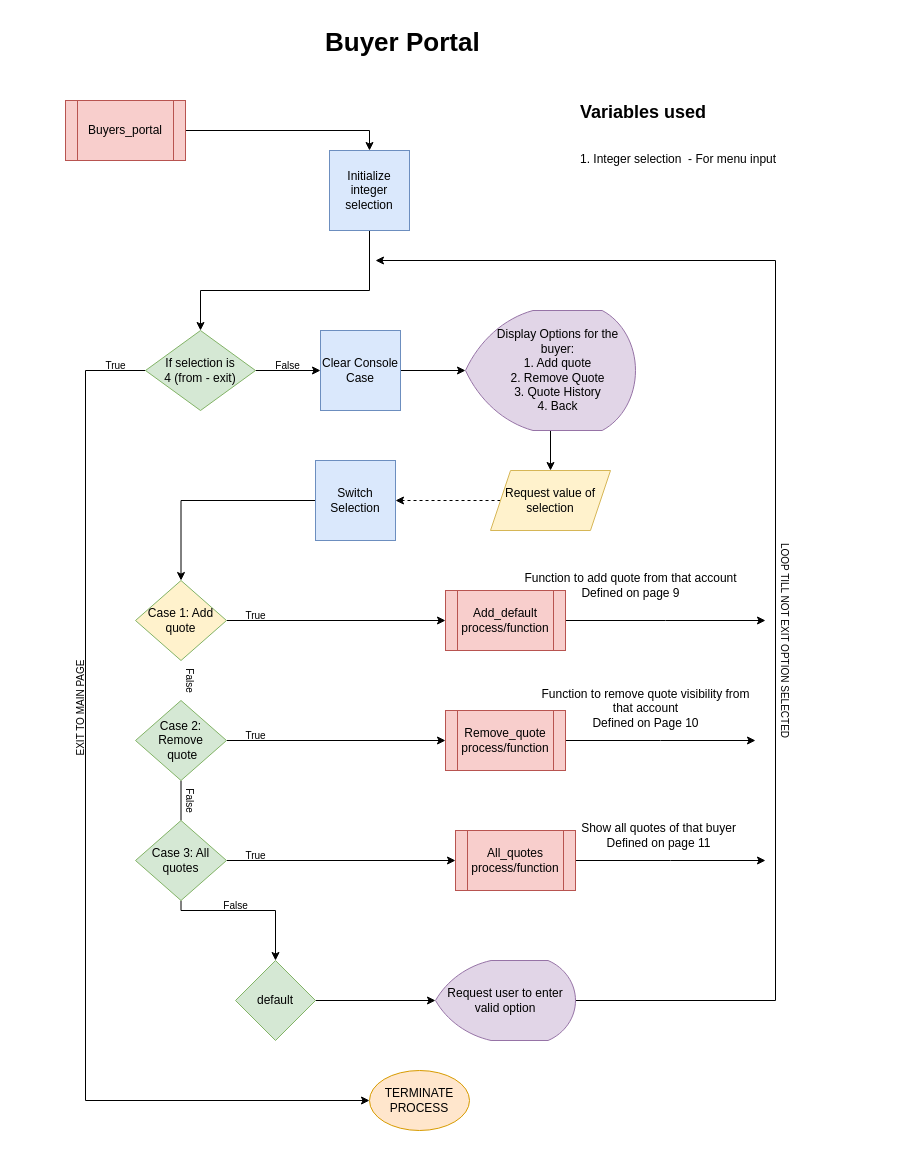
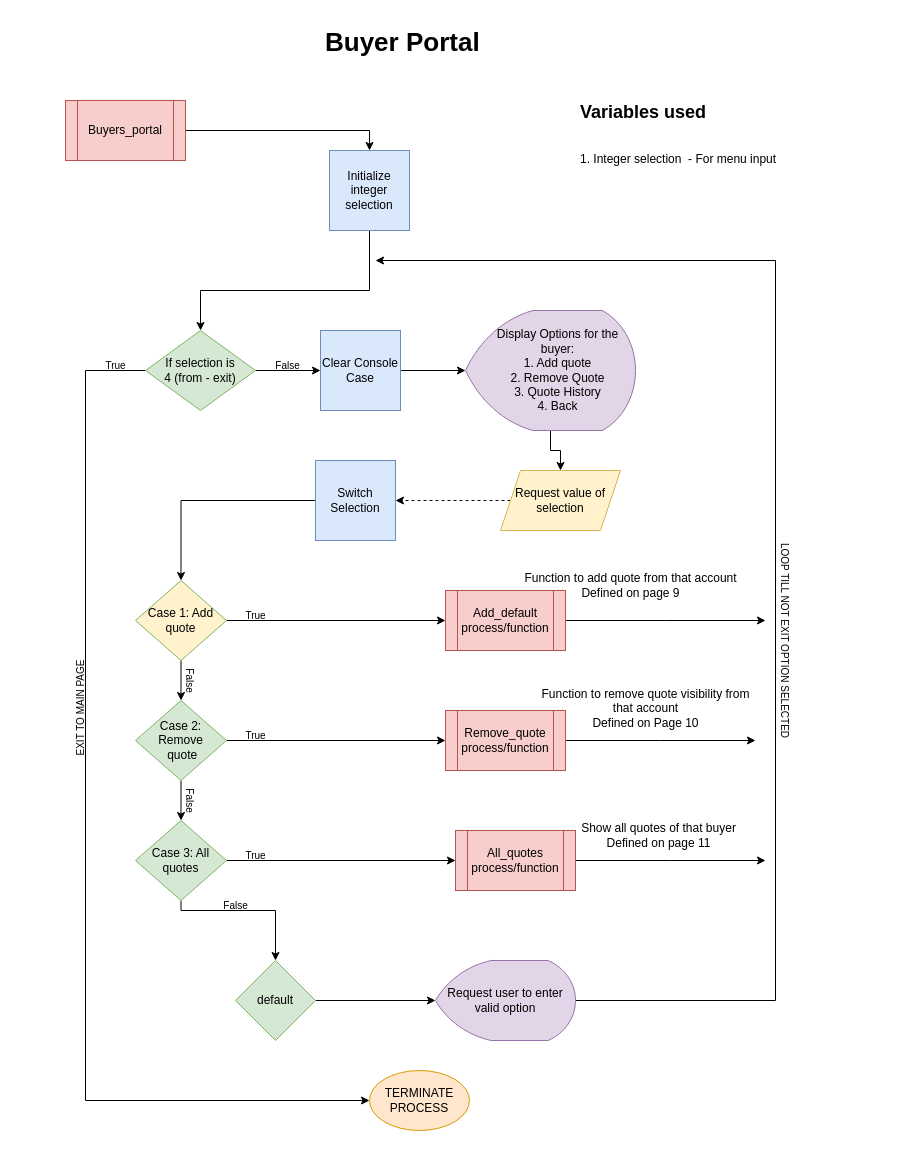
(551, 501) -> (561, 501)
none -> (181, 677)
(181, 814) -> (181, 812)
